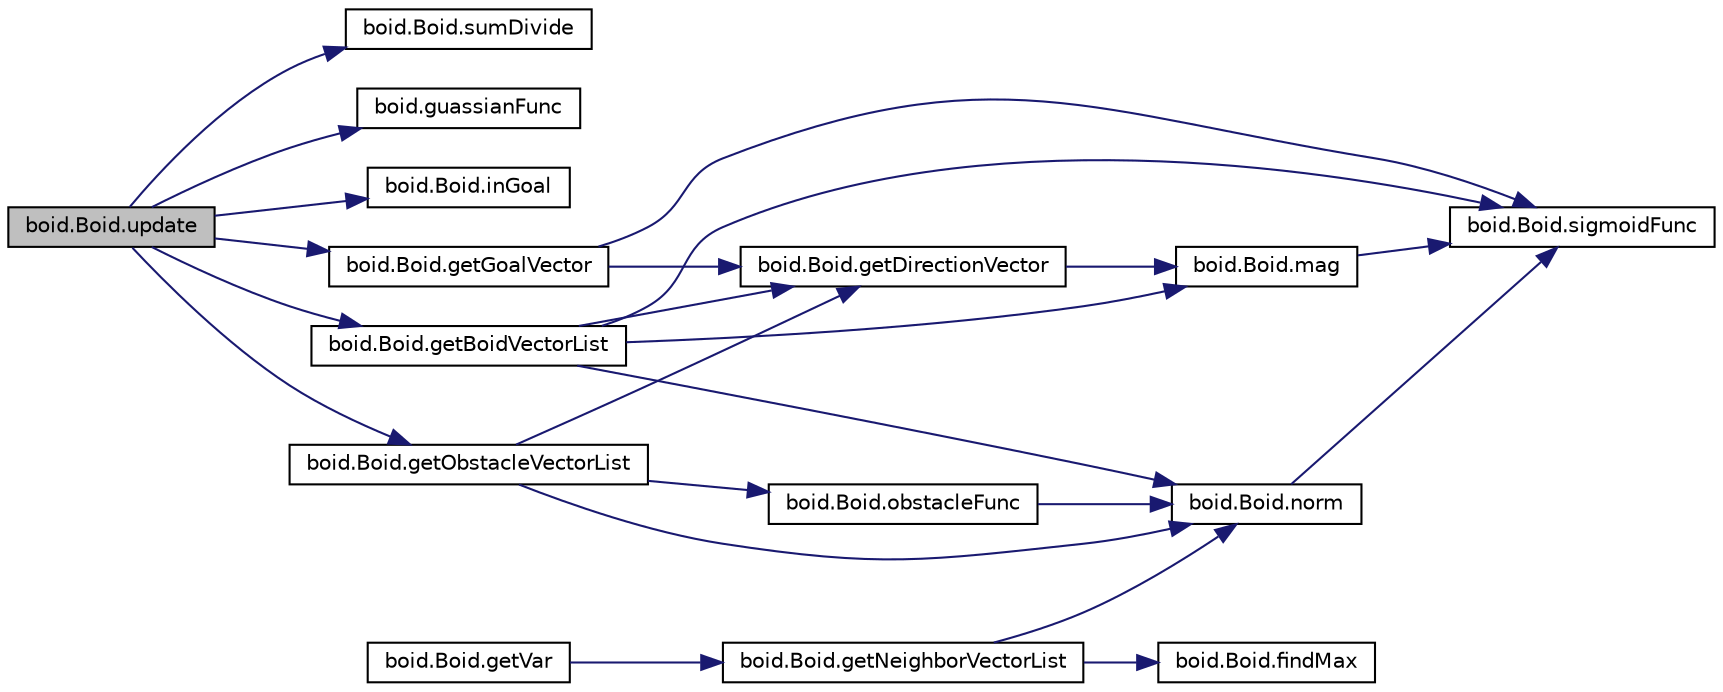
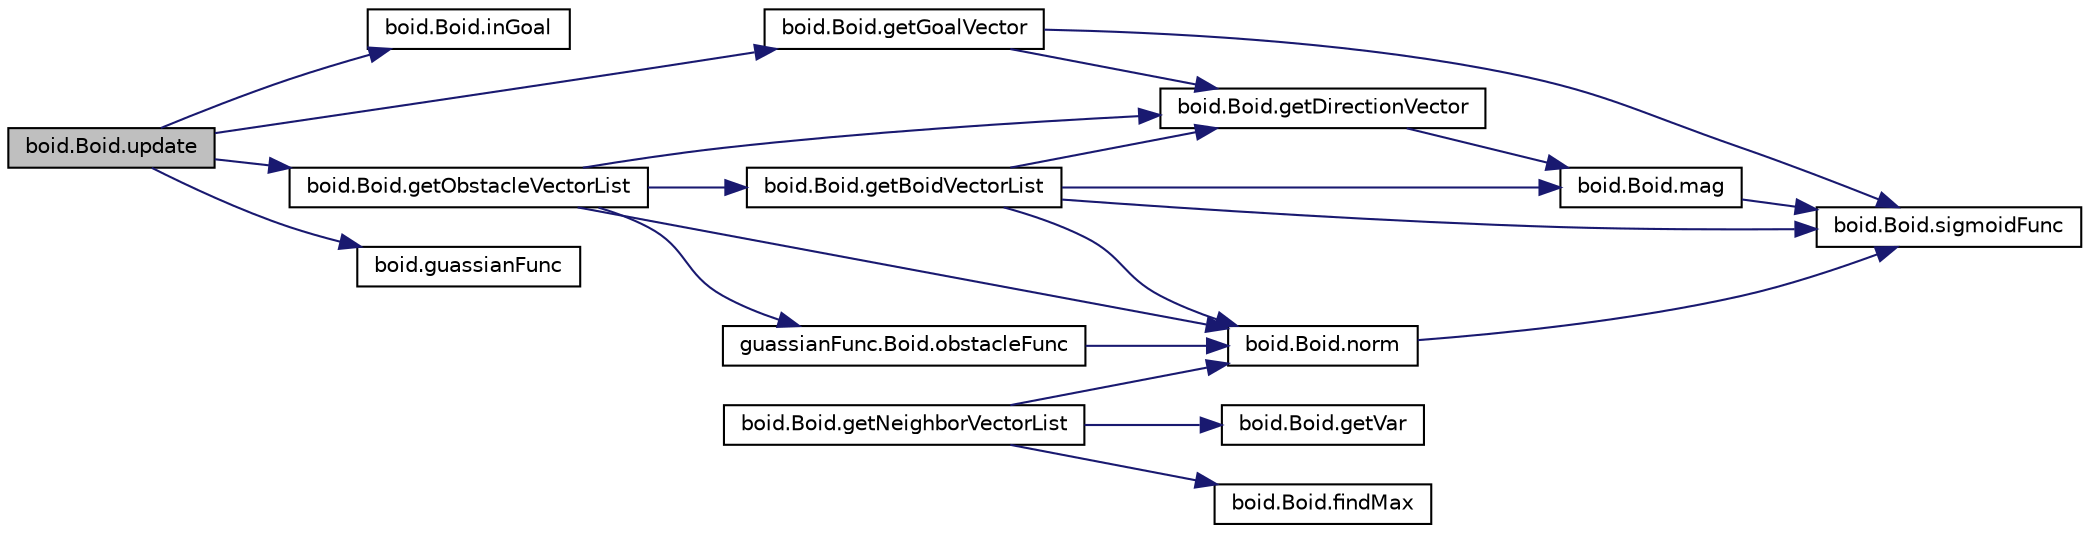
(469, 29) -> none
(244, 289) -> (687, 188)
(903, 504) -> (904, 346)
(635, 662) -> (1142, 425)
